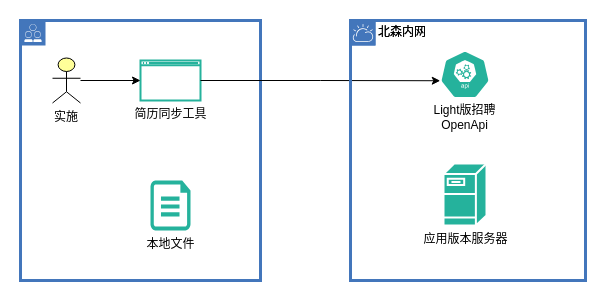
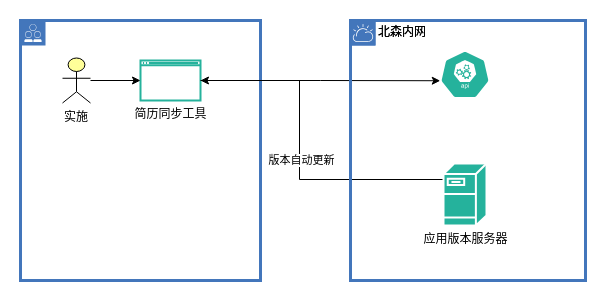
(67, 81) -> (77, 81)
(465, 118) -> none
none -> (323, 180)
(171, 206) -> none
